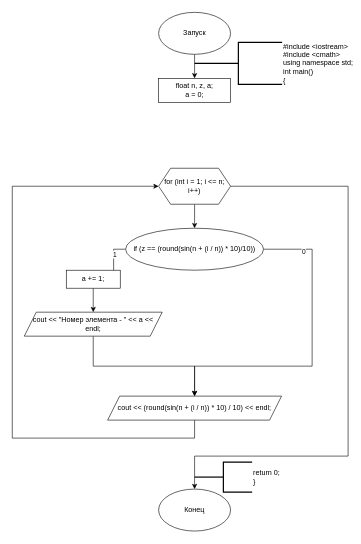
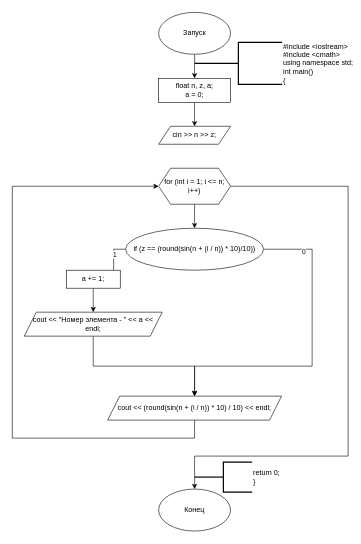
none -> (195, 112)
none -> (195, 135)
